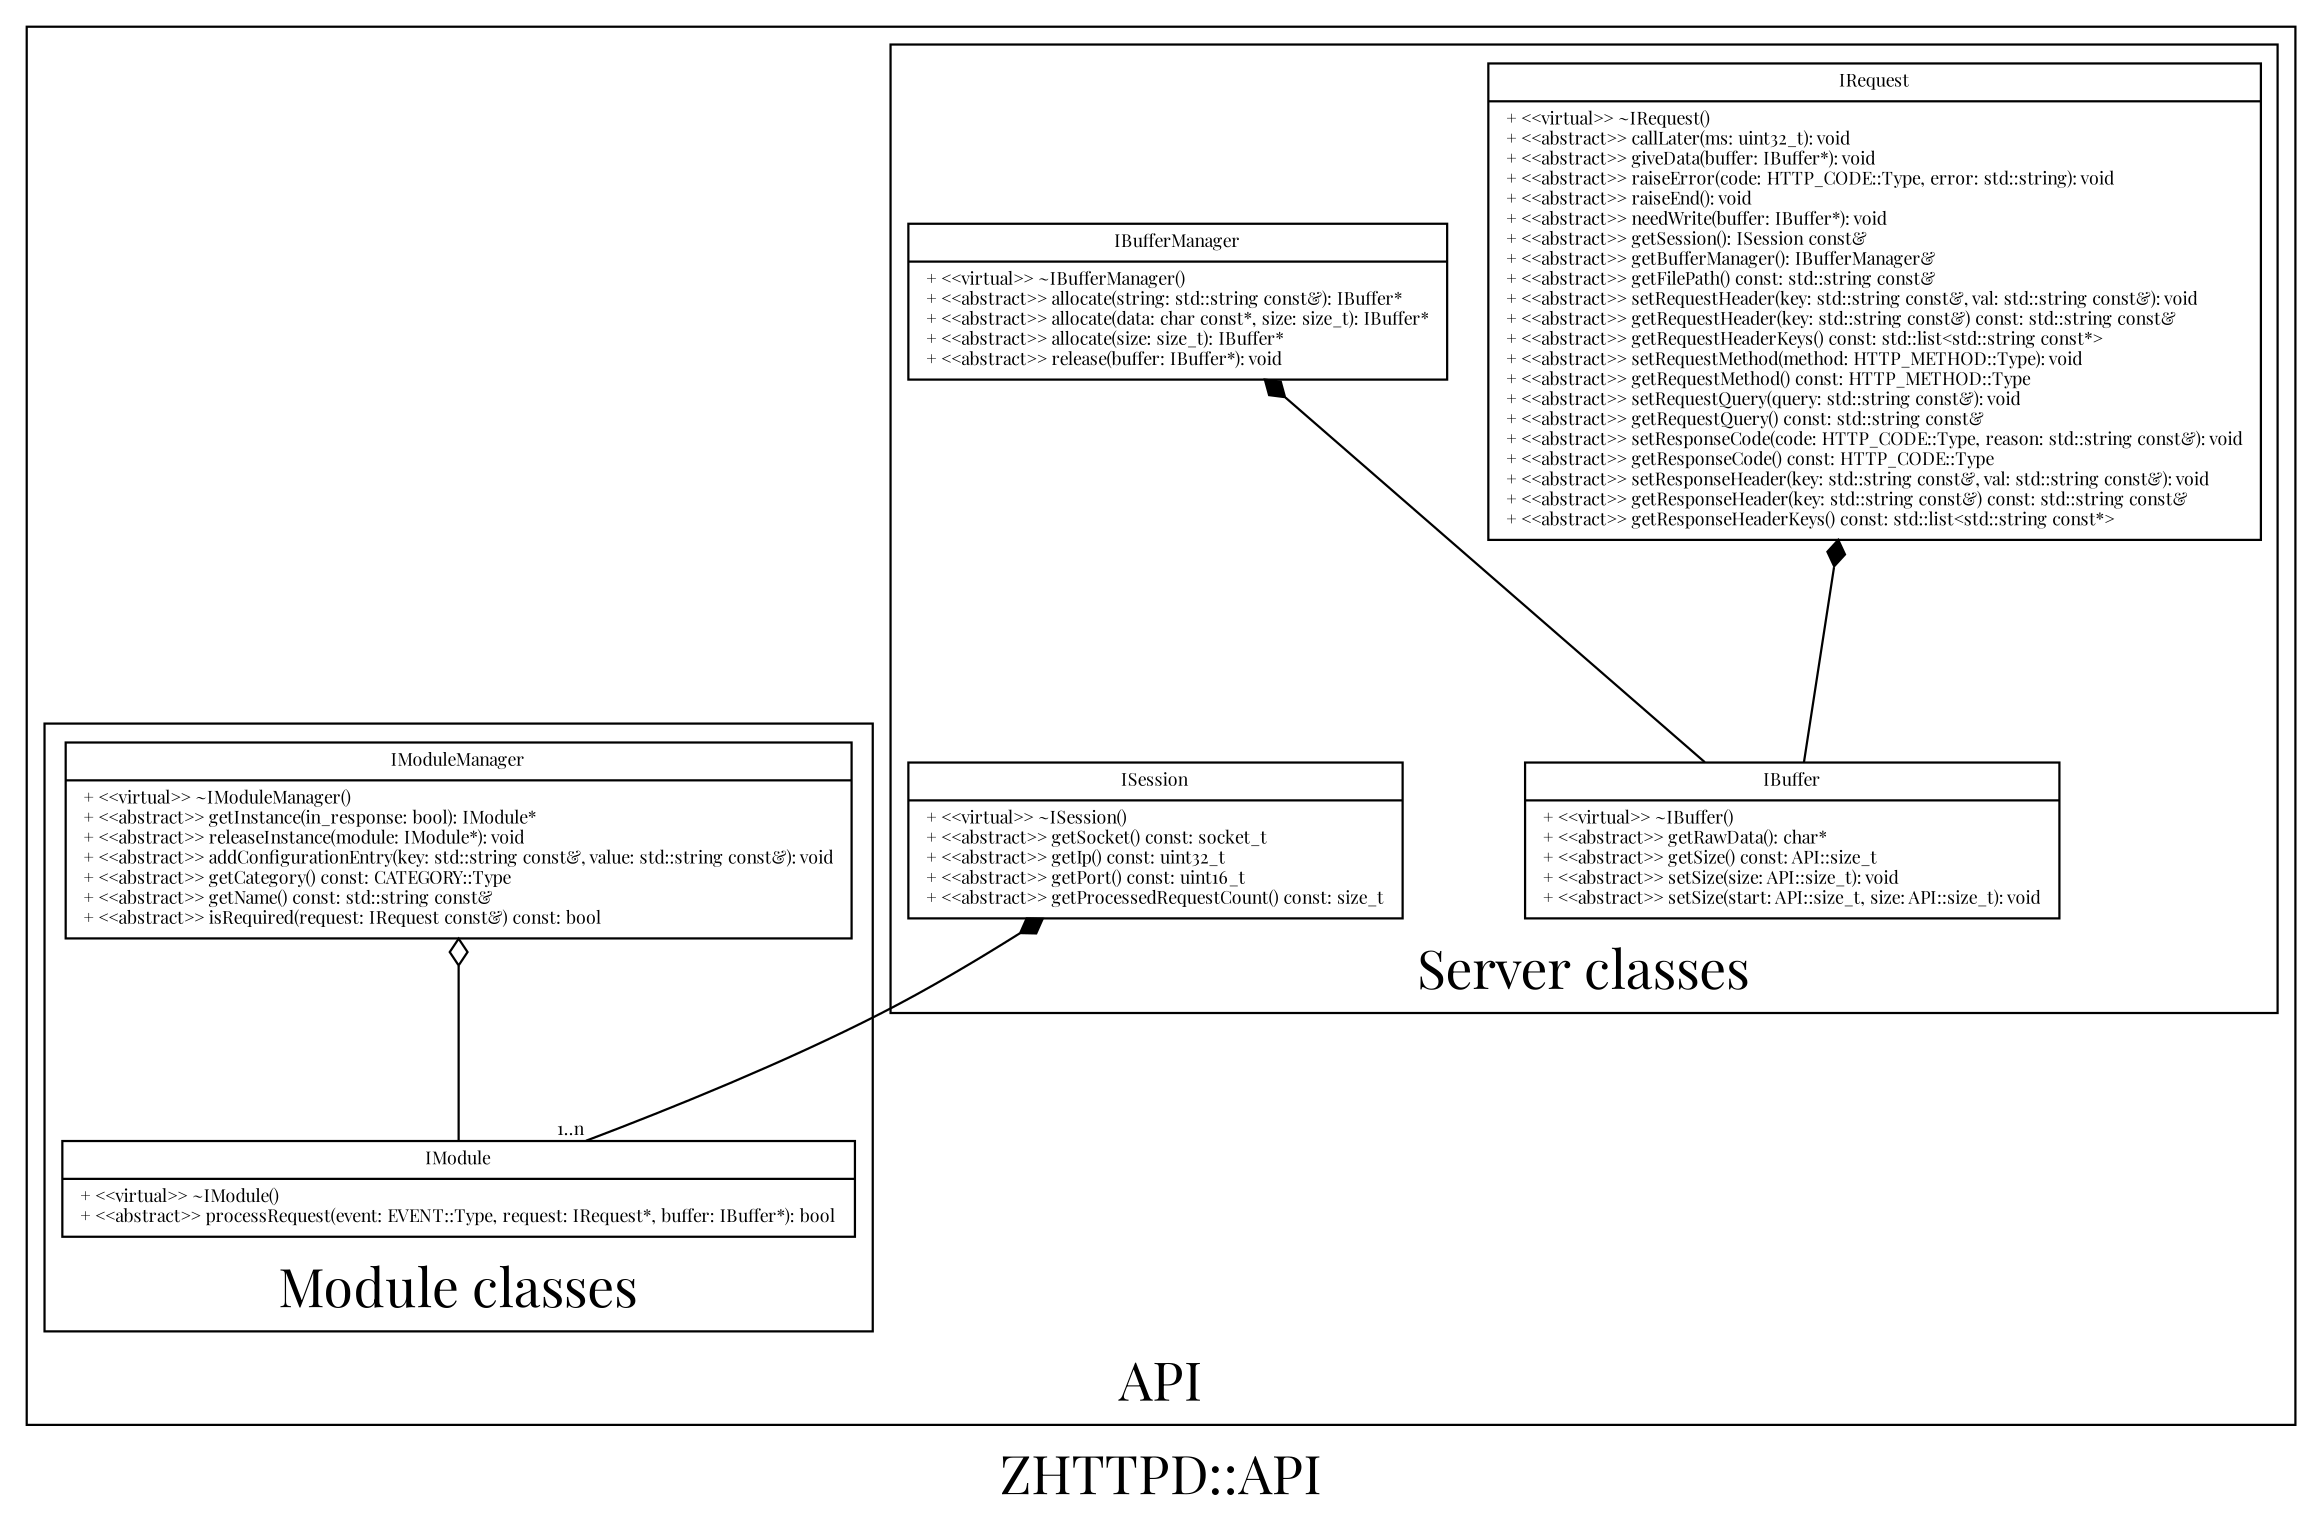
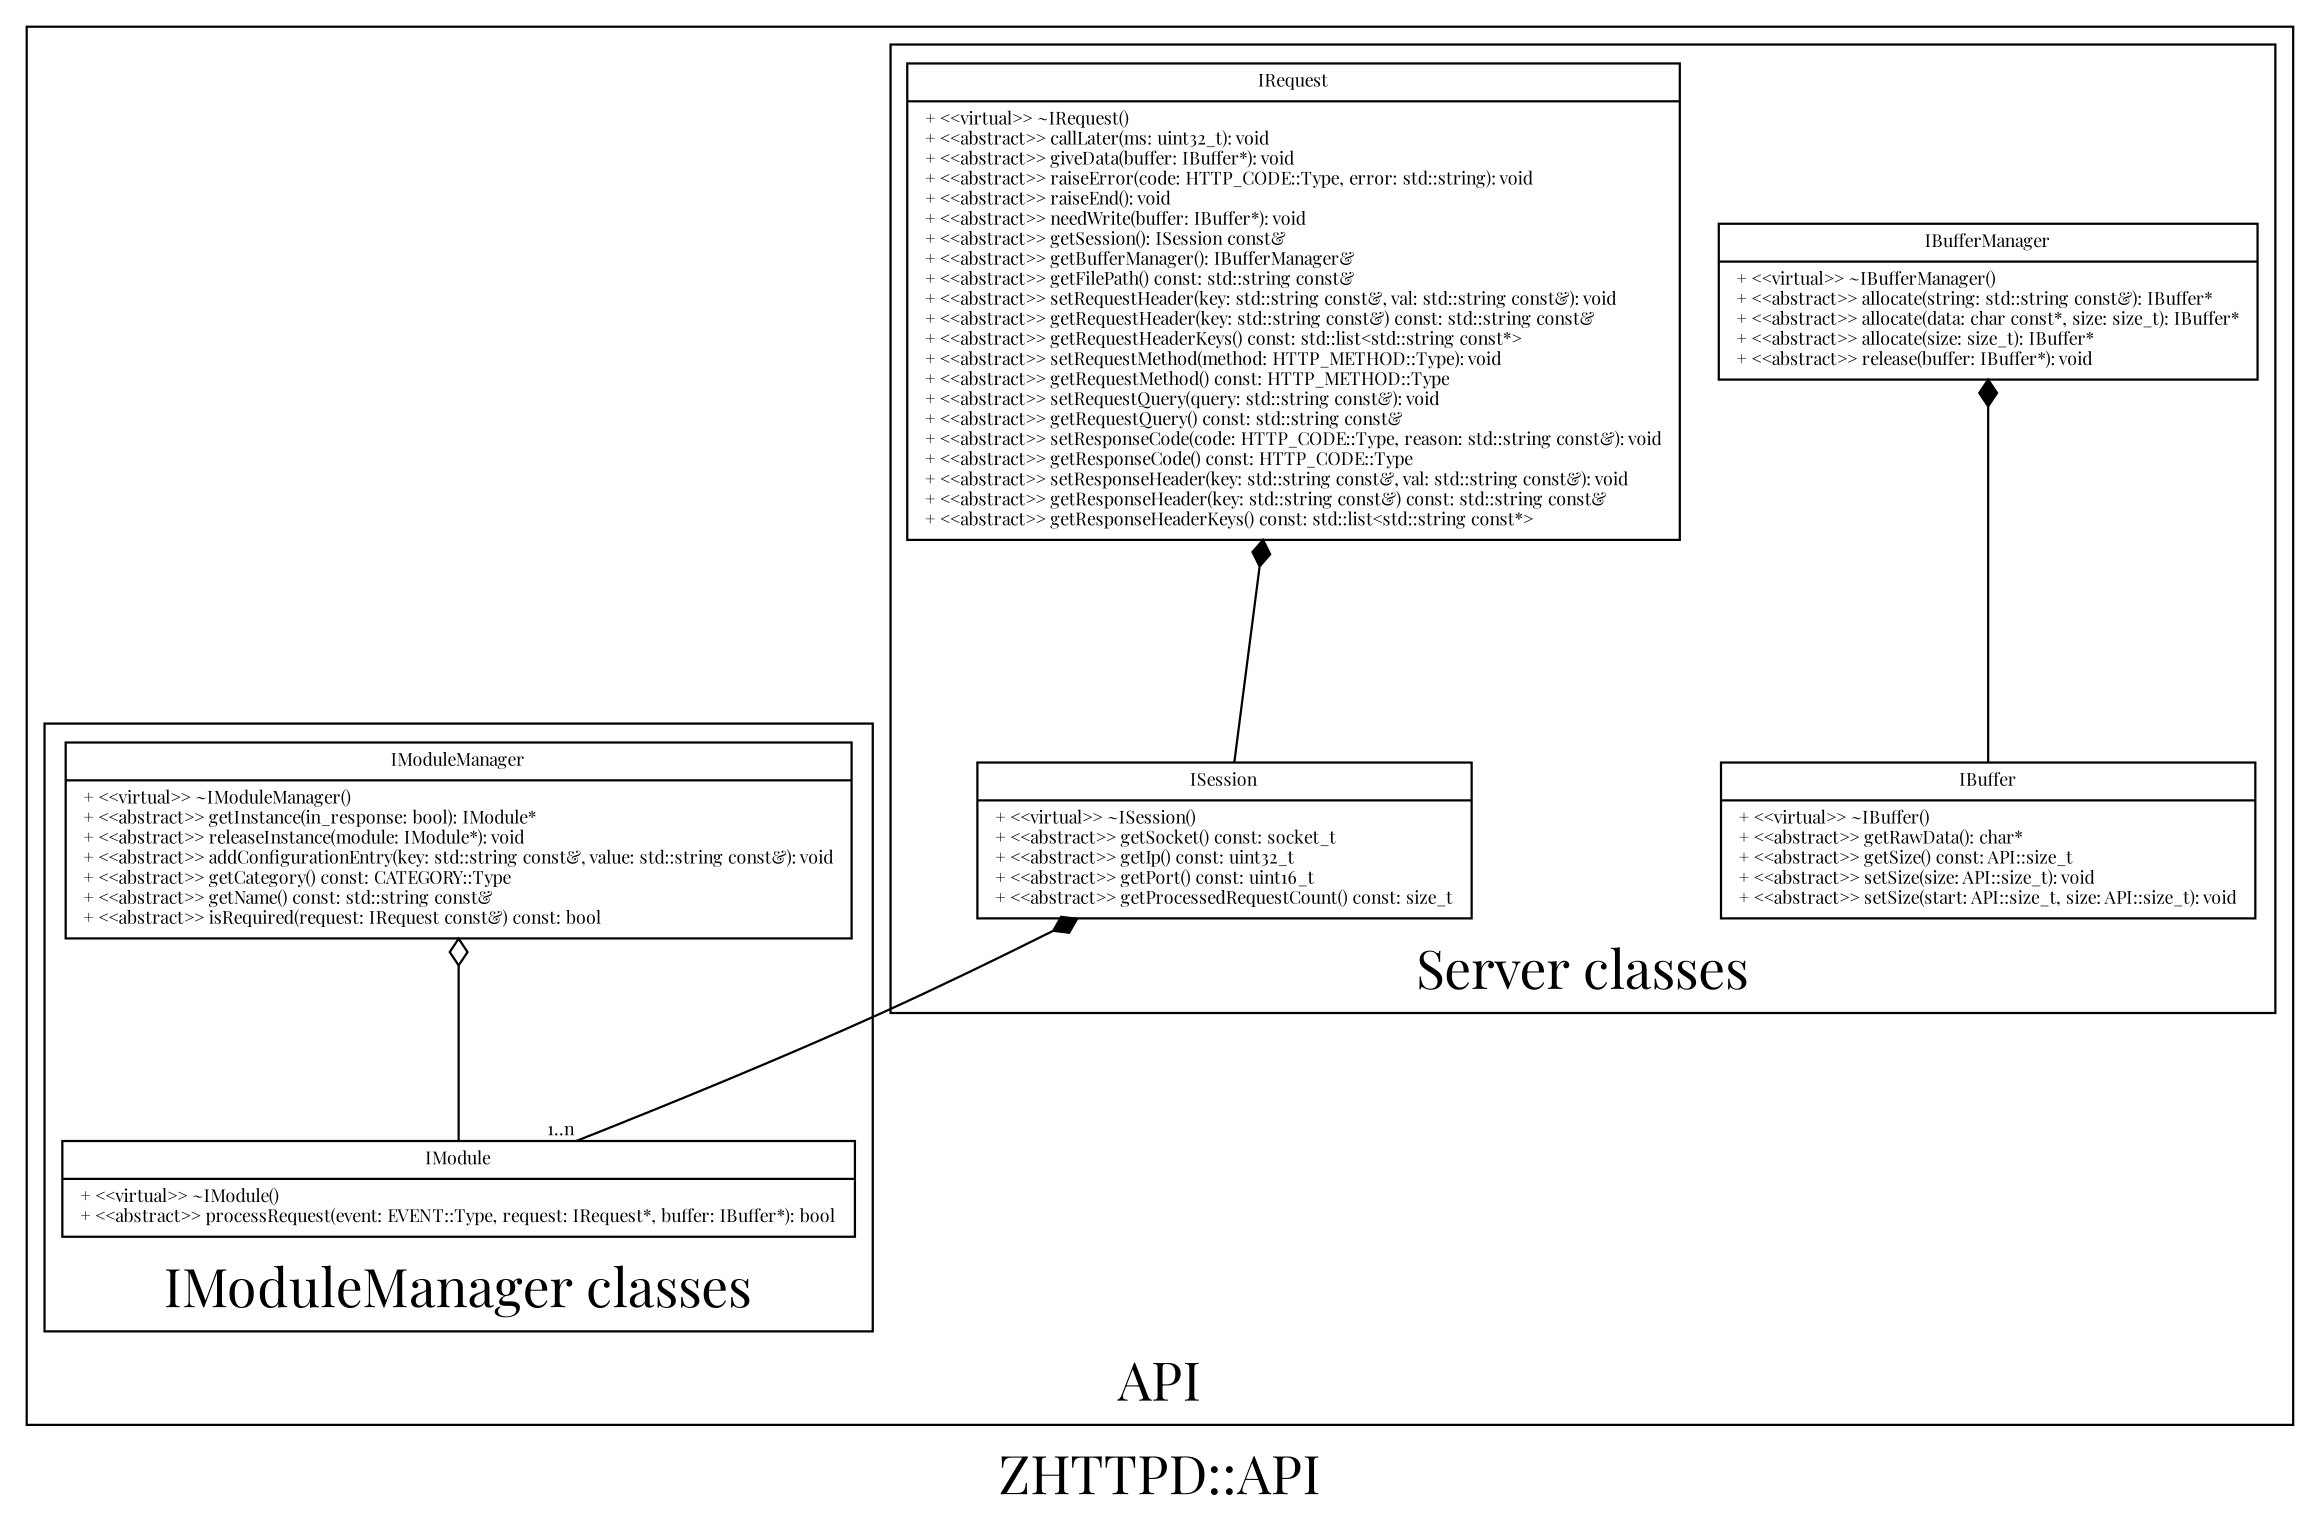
(1819, 665) -> (1247, 665)
(459, 1294) -> (459, 1294)
